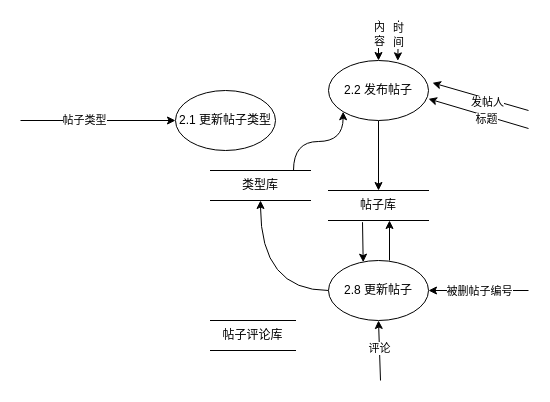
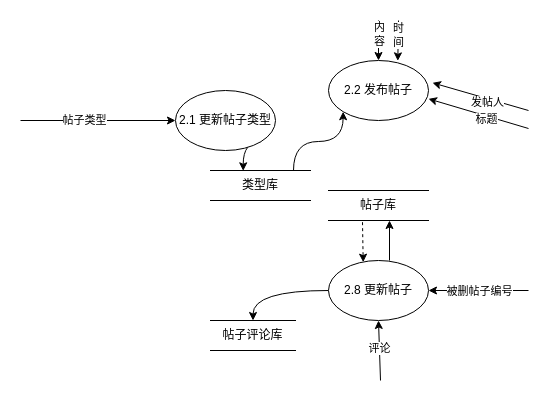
(379, 152) -> none
none -> (244, 155)
(363, 237) -> (363, 237)
(274, 264) -> (285, 294)
